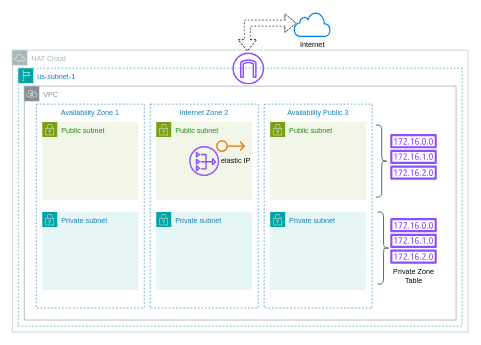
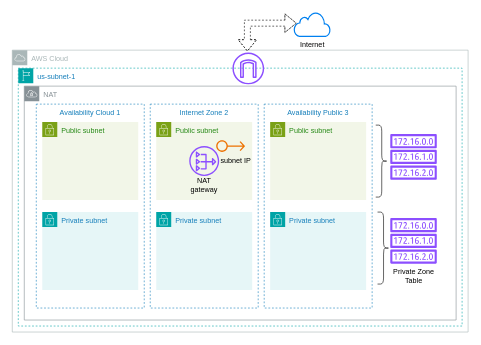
(48, 59) -> (48, 59)
(50, 95) -> (50, 95)
(90, 113) -> (90, 113)
(236, 161) -> (236, 161)
none -> (204, 185)
